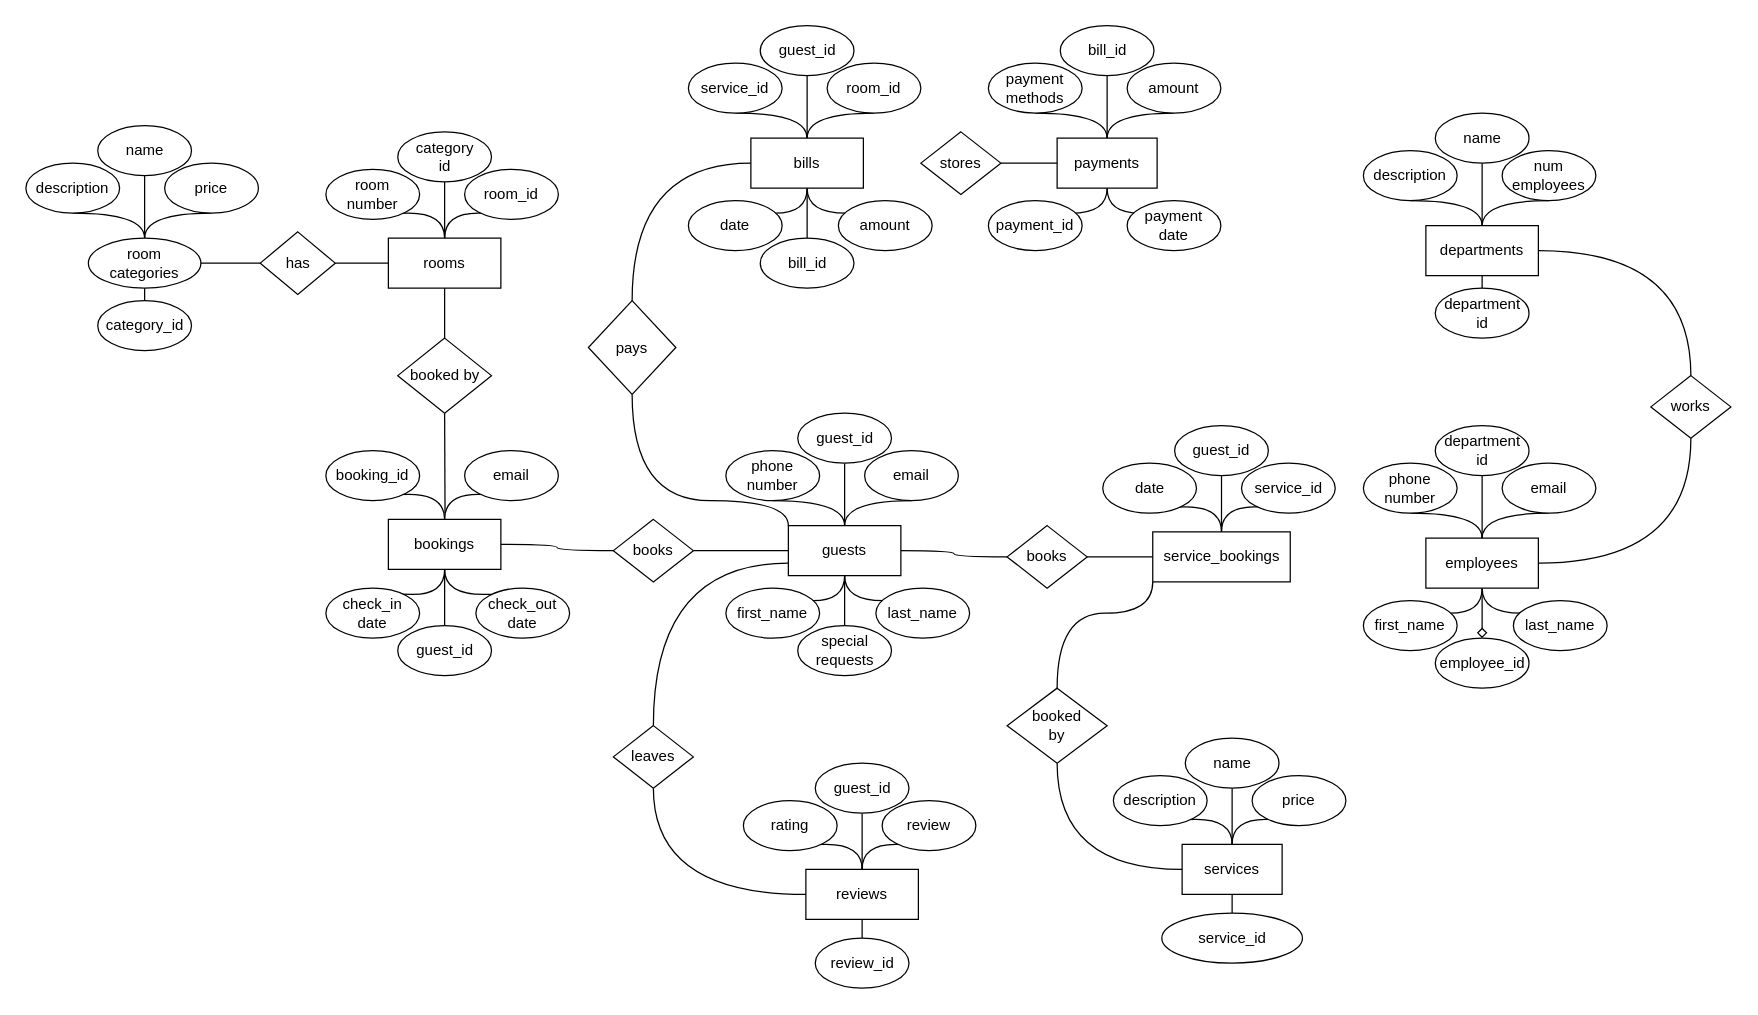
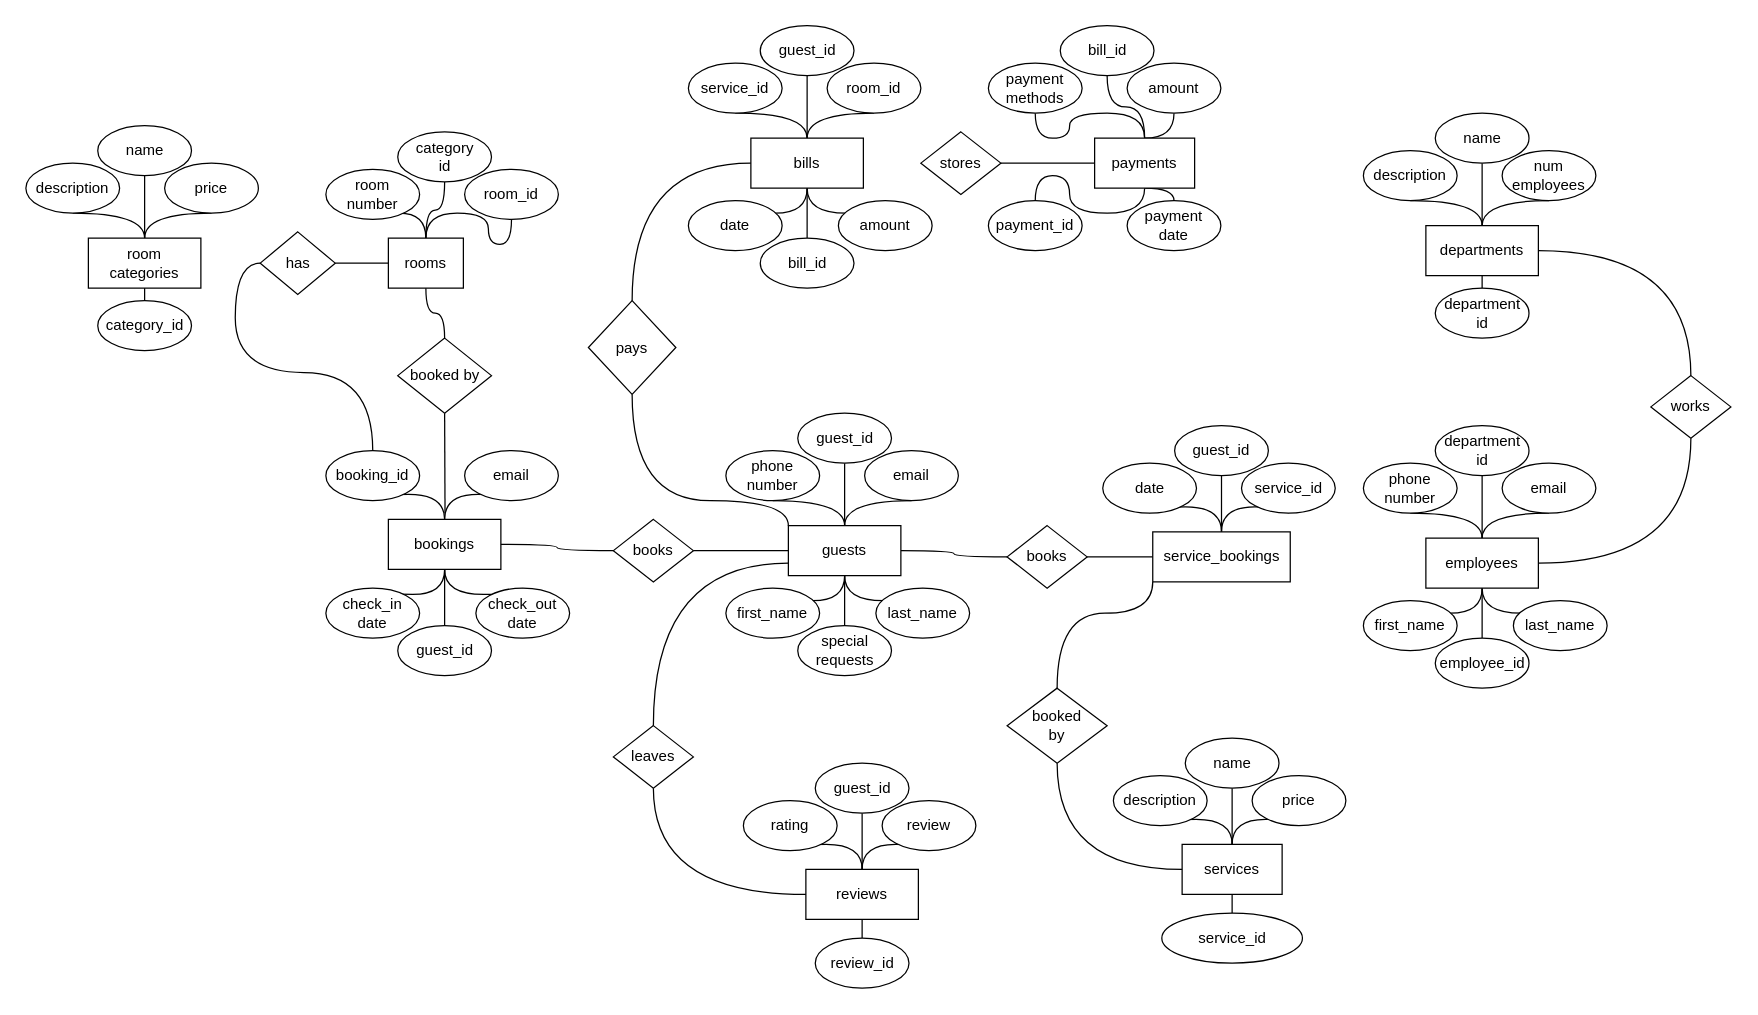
(1107, 163) -> (1144, 163)
(144, 263) -> (144, 263)
(228, 263) -> (283, 371)
(444, 263) -> (426, 263)
(1482, 627) -> (1482, 633)
